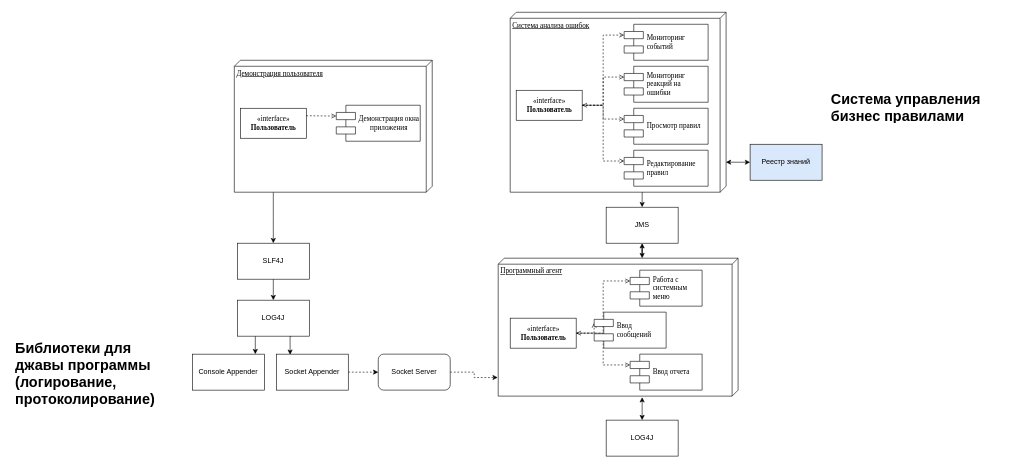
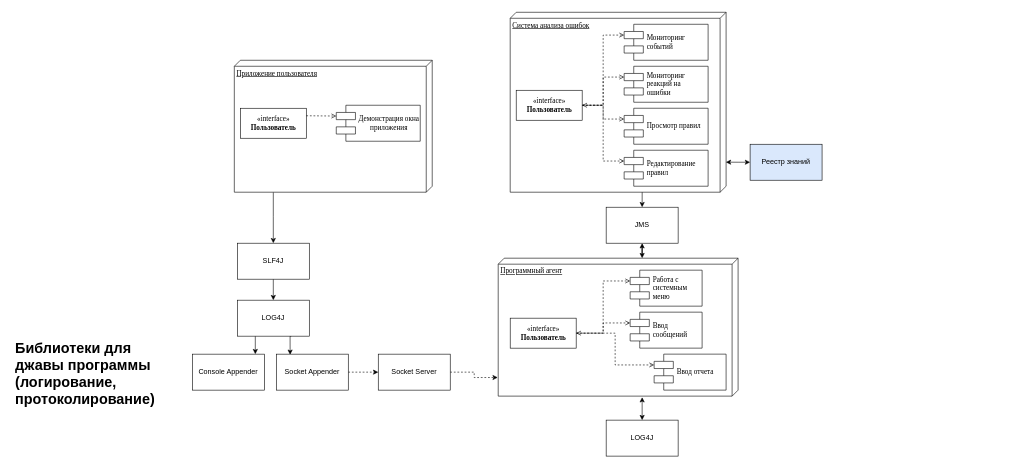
(286, 74) -> (282, 74)
(915, 105) -> none
(630, 330) -> (666, 330)
(414, 372) -> (414, 372)
(666, 372) -> (690, 372)
